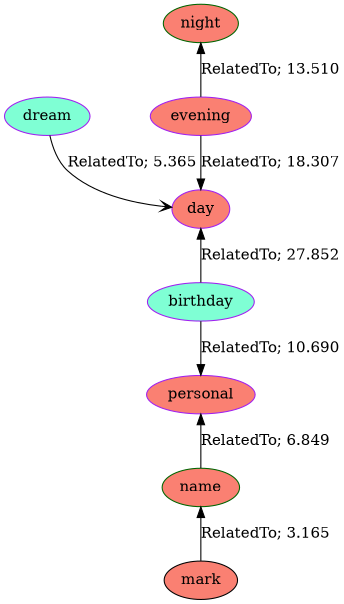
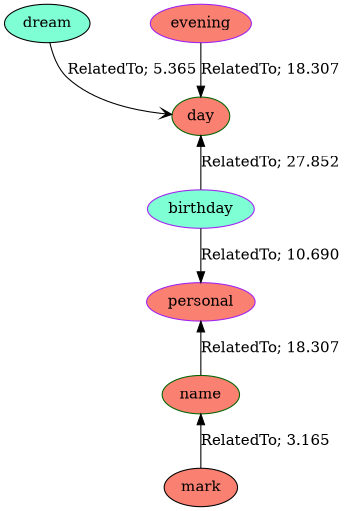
(201, 23) -> none
(47, 116) -> (47, 23)
(201, 209) -> (201, 116)
(265, 441) -> (270, 348)
